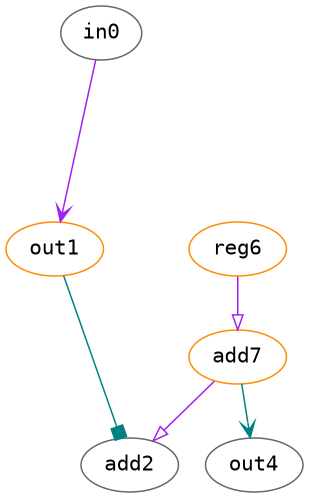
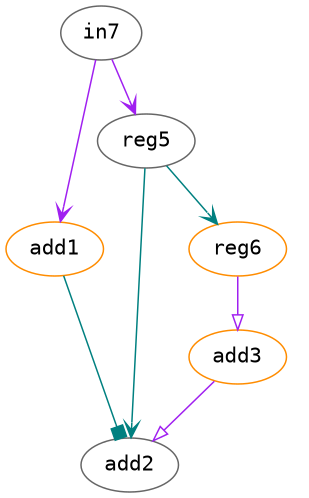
(101, 33) -> (101, 33)
none -> (146, 141)
(55, 249) -> (55, 249)
(238, 357) -> (238, 357)
(254, 465) -> none
